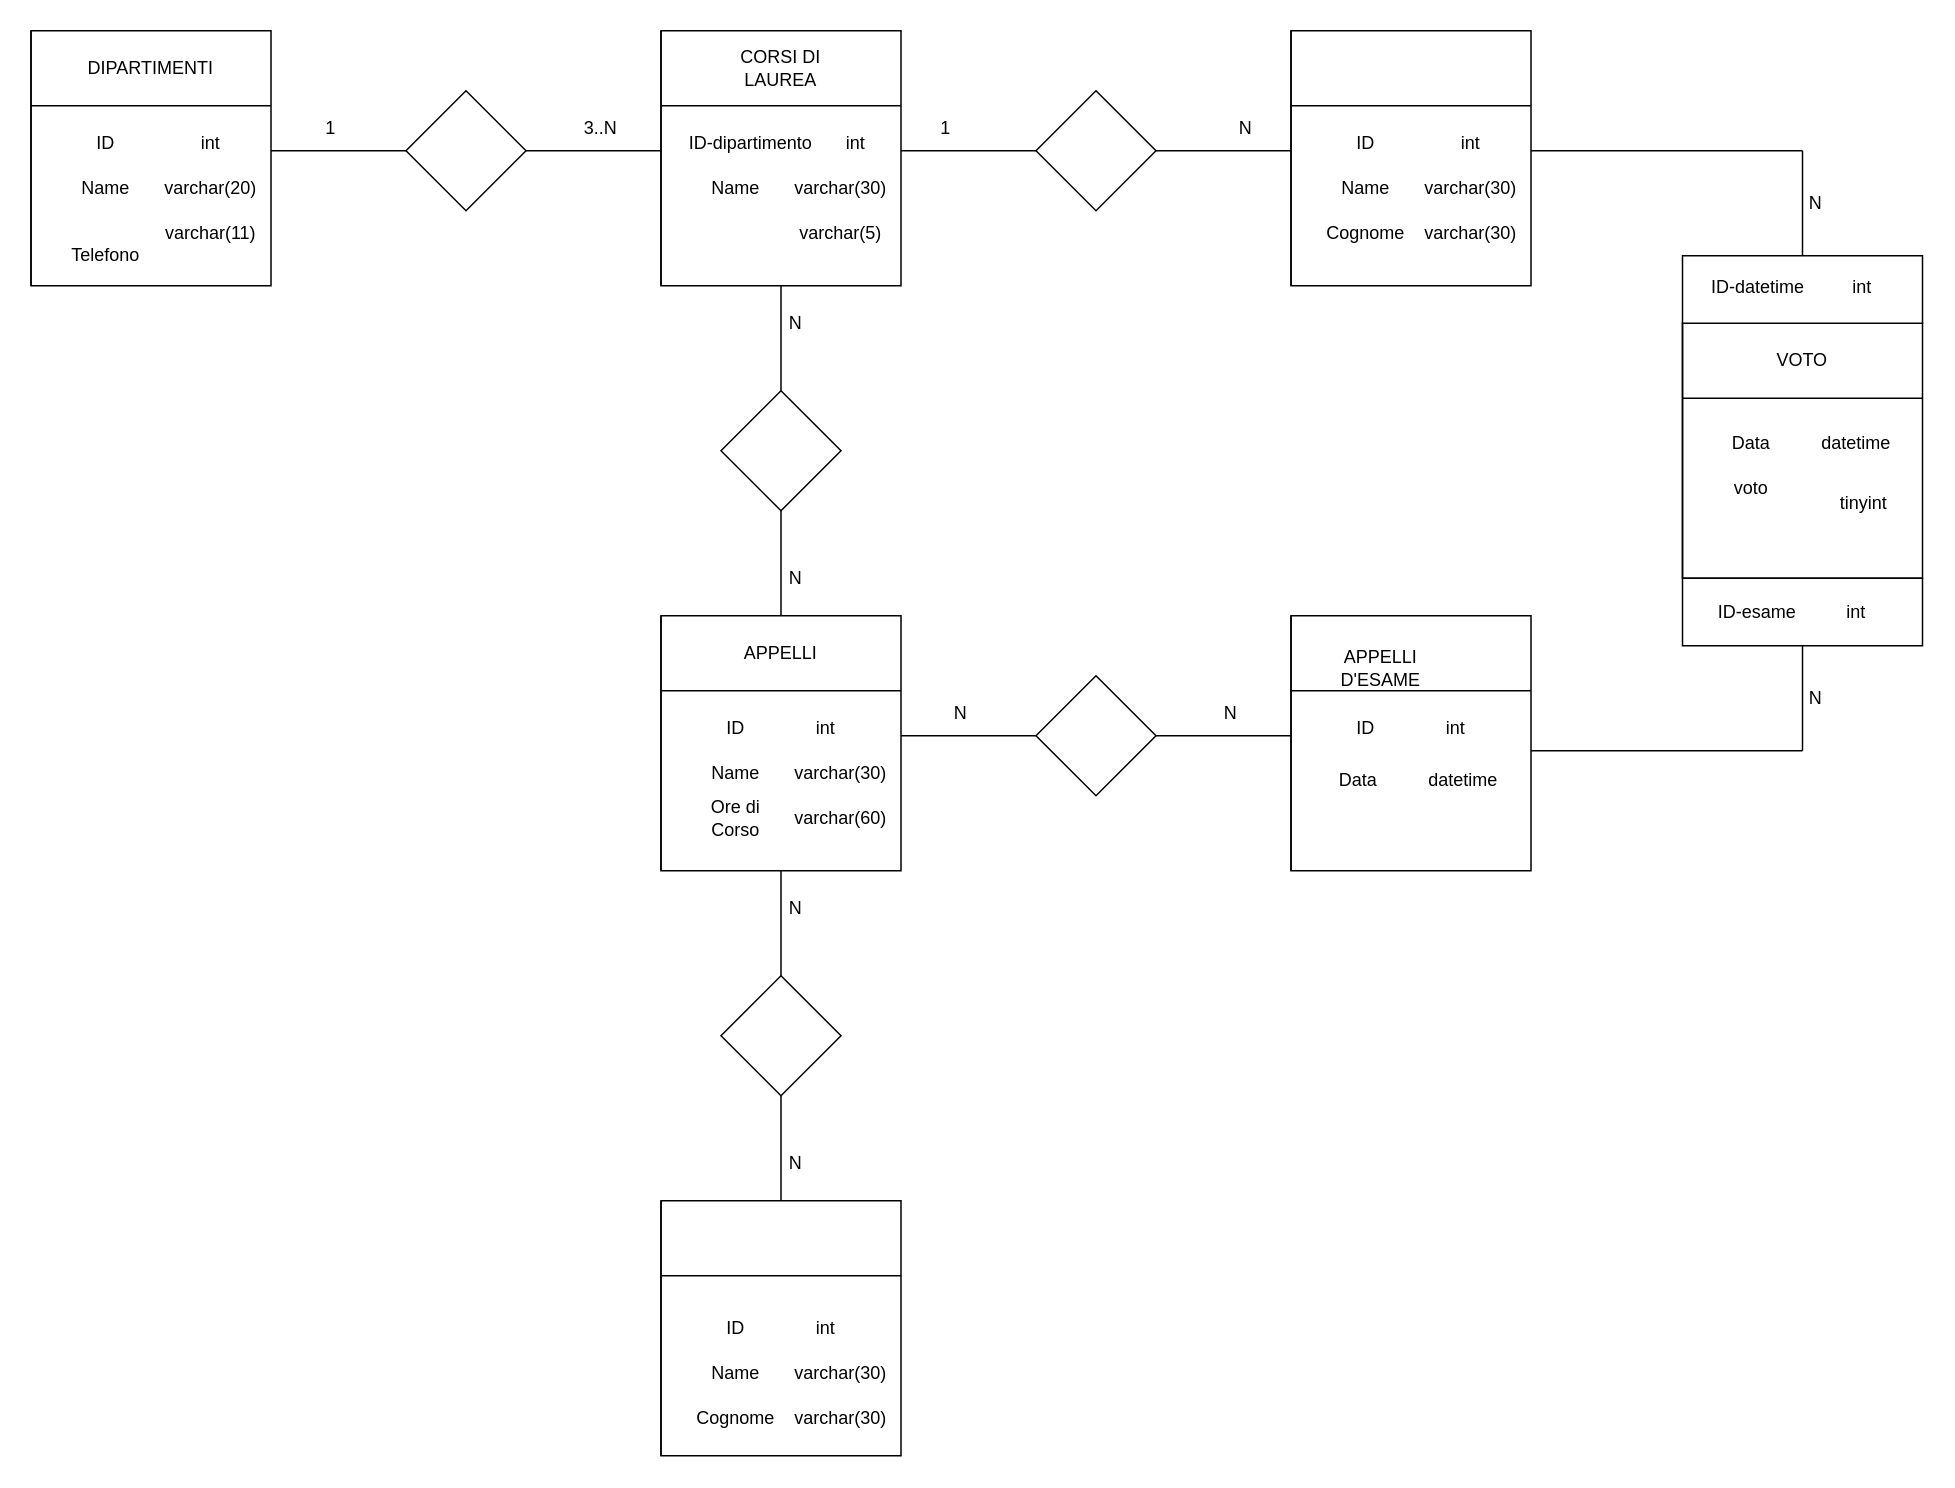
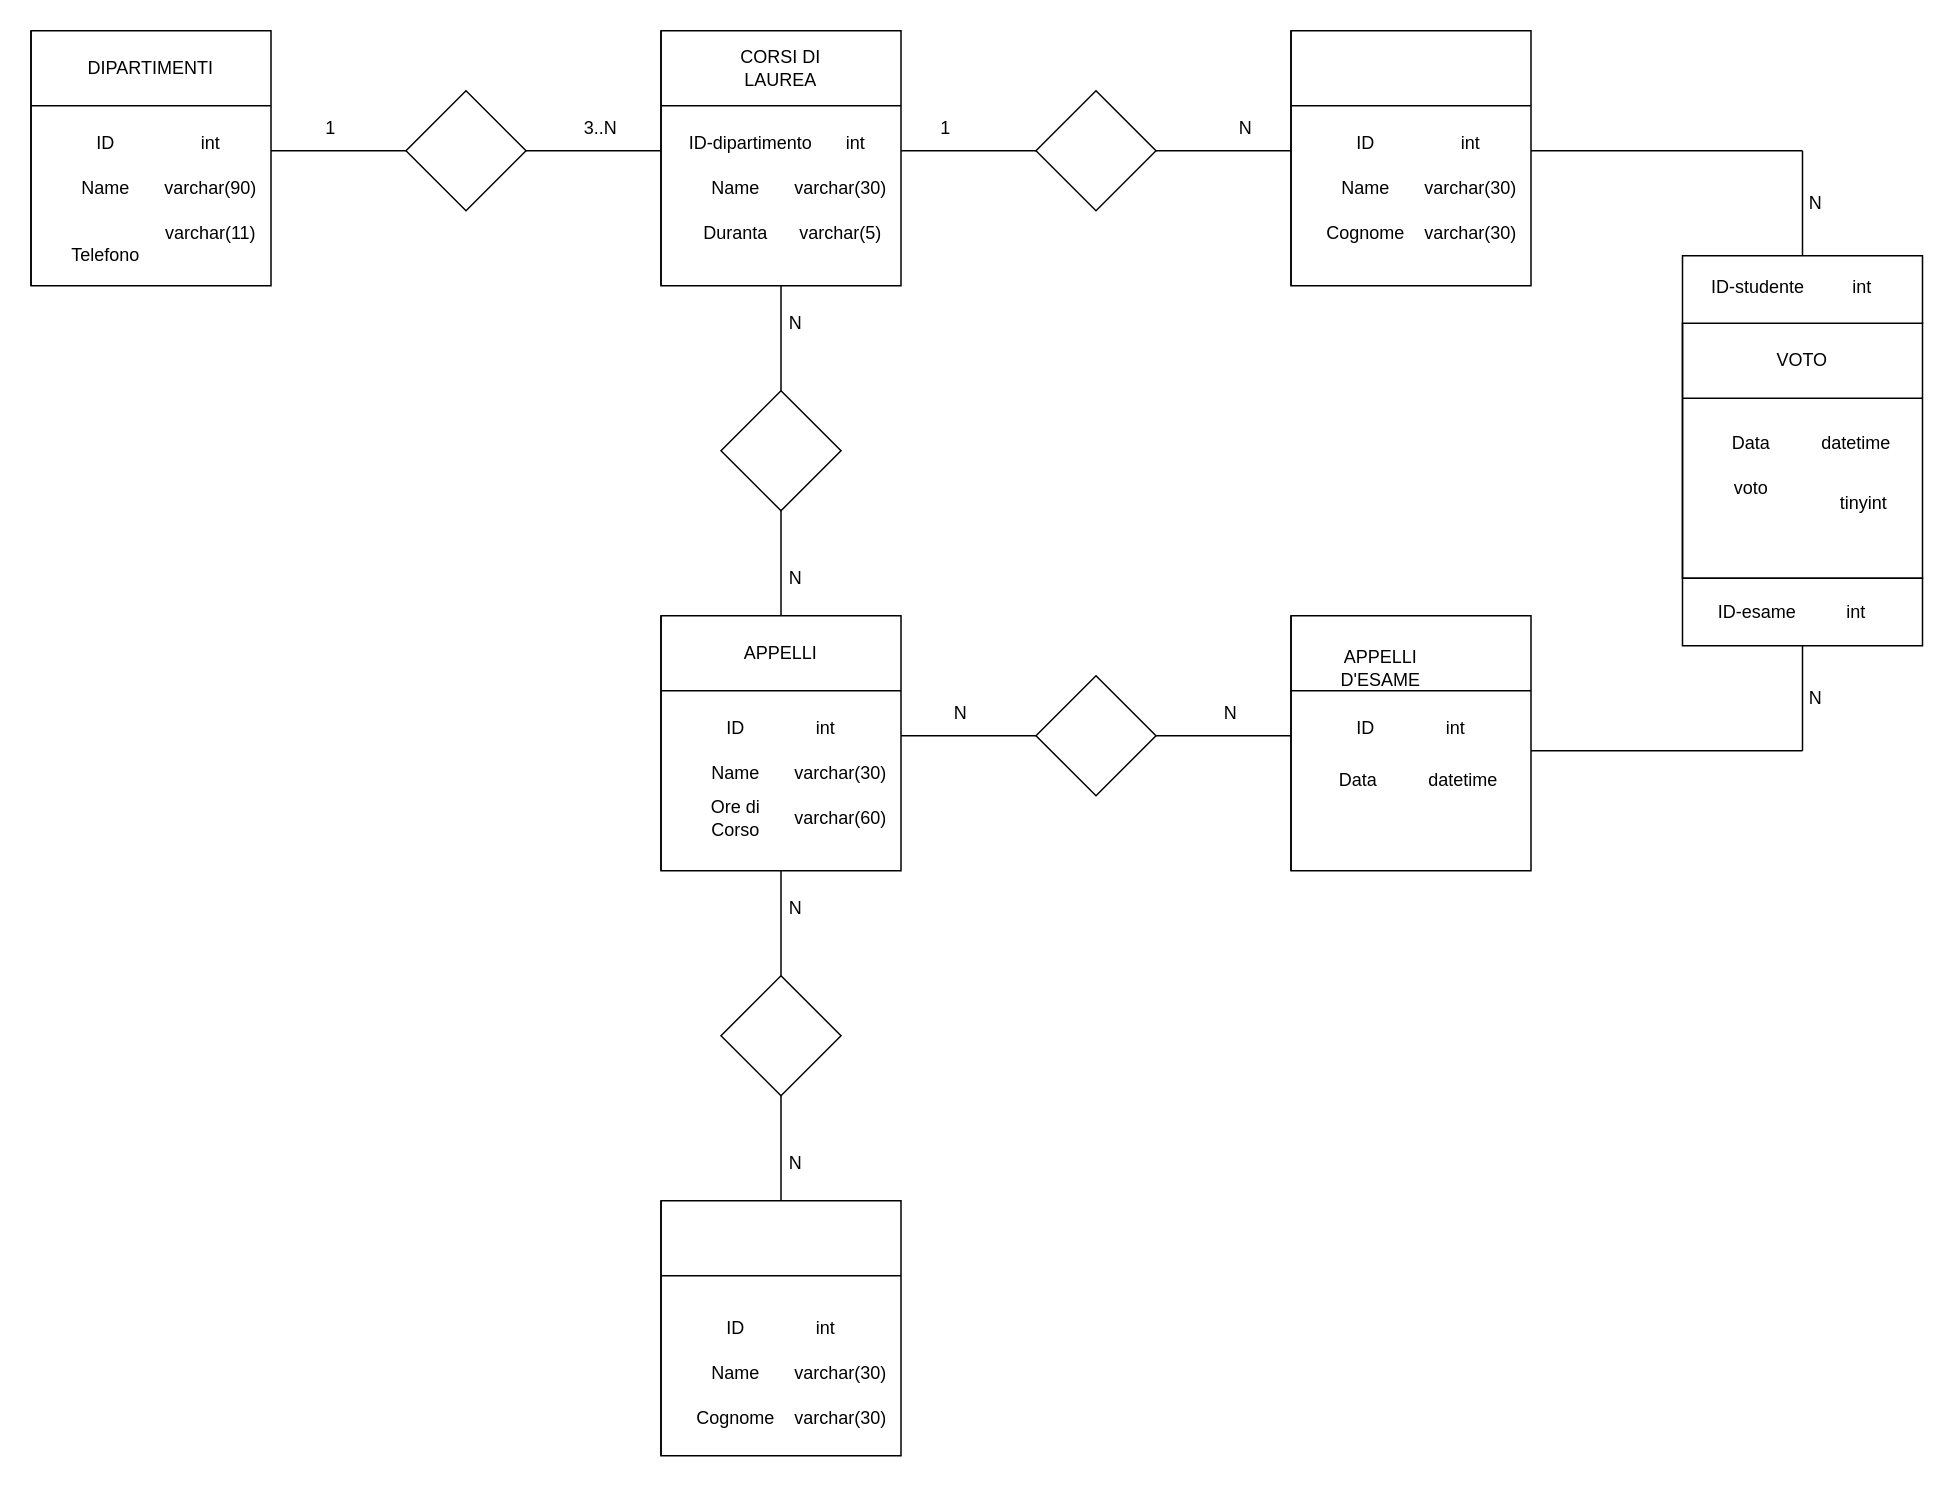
(211, 188) -> (211, 188)
none -> (736, 233)
(1758, 287) -> (1758, 287)
